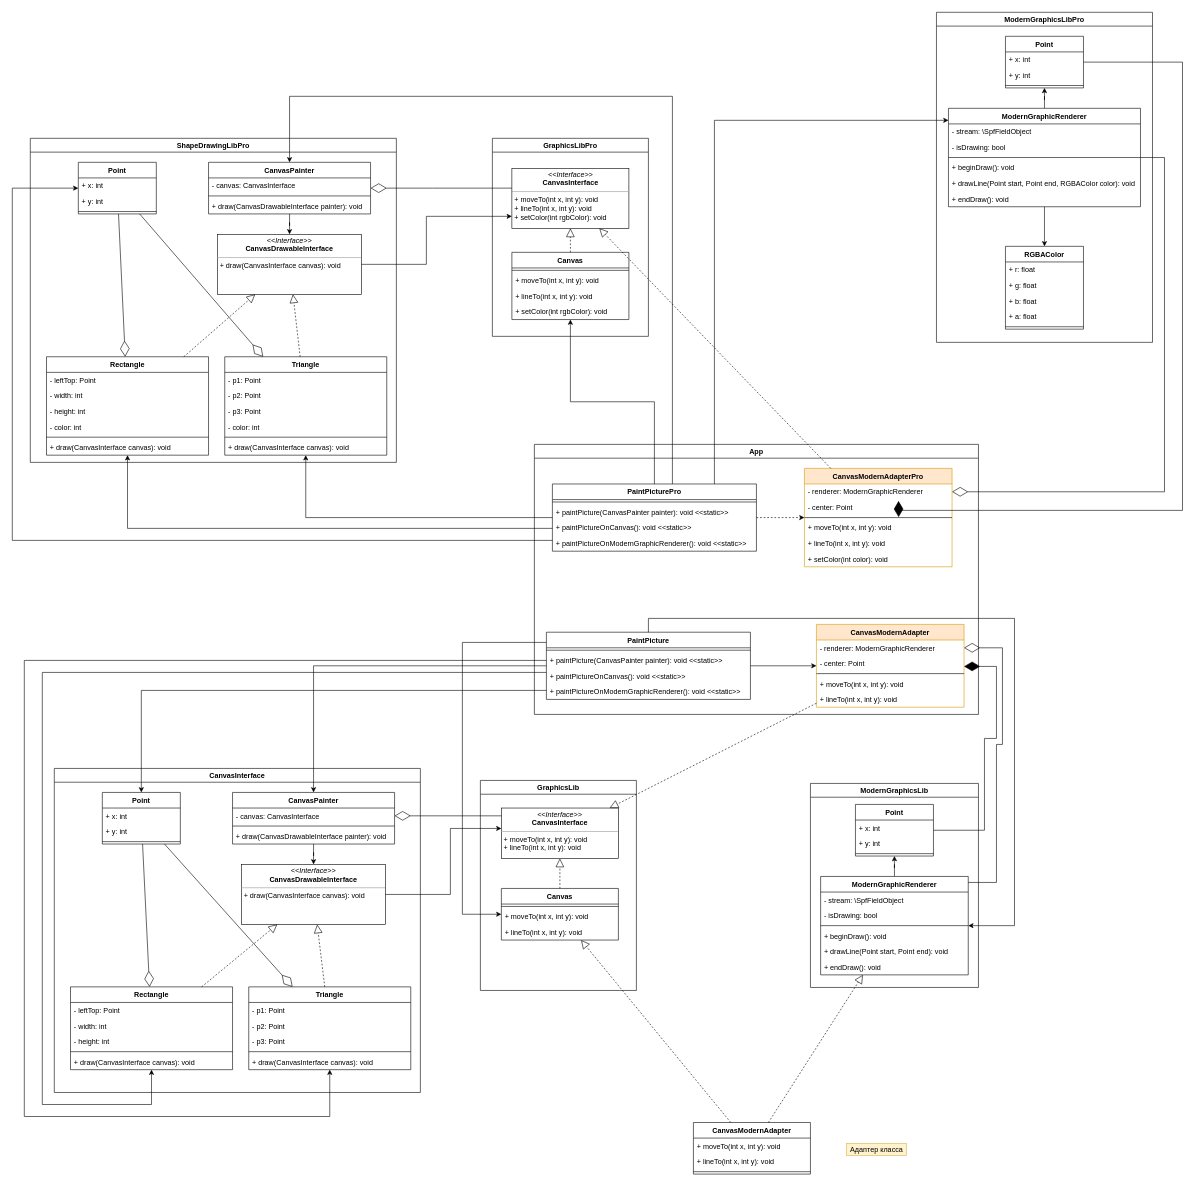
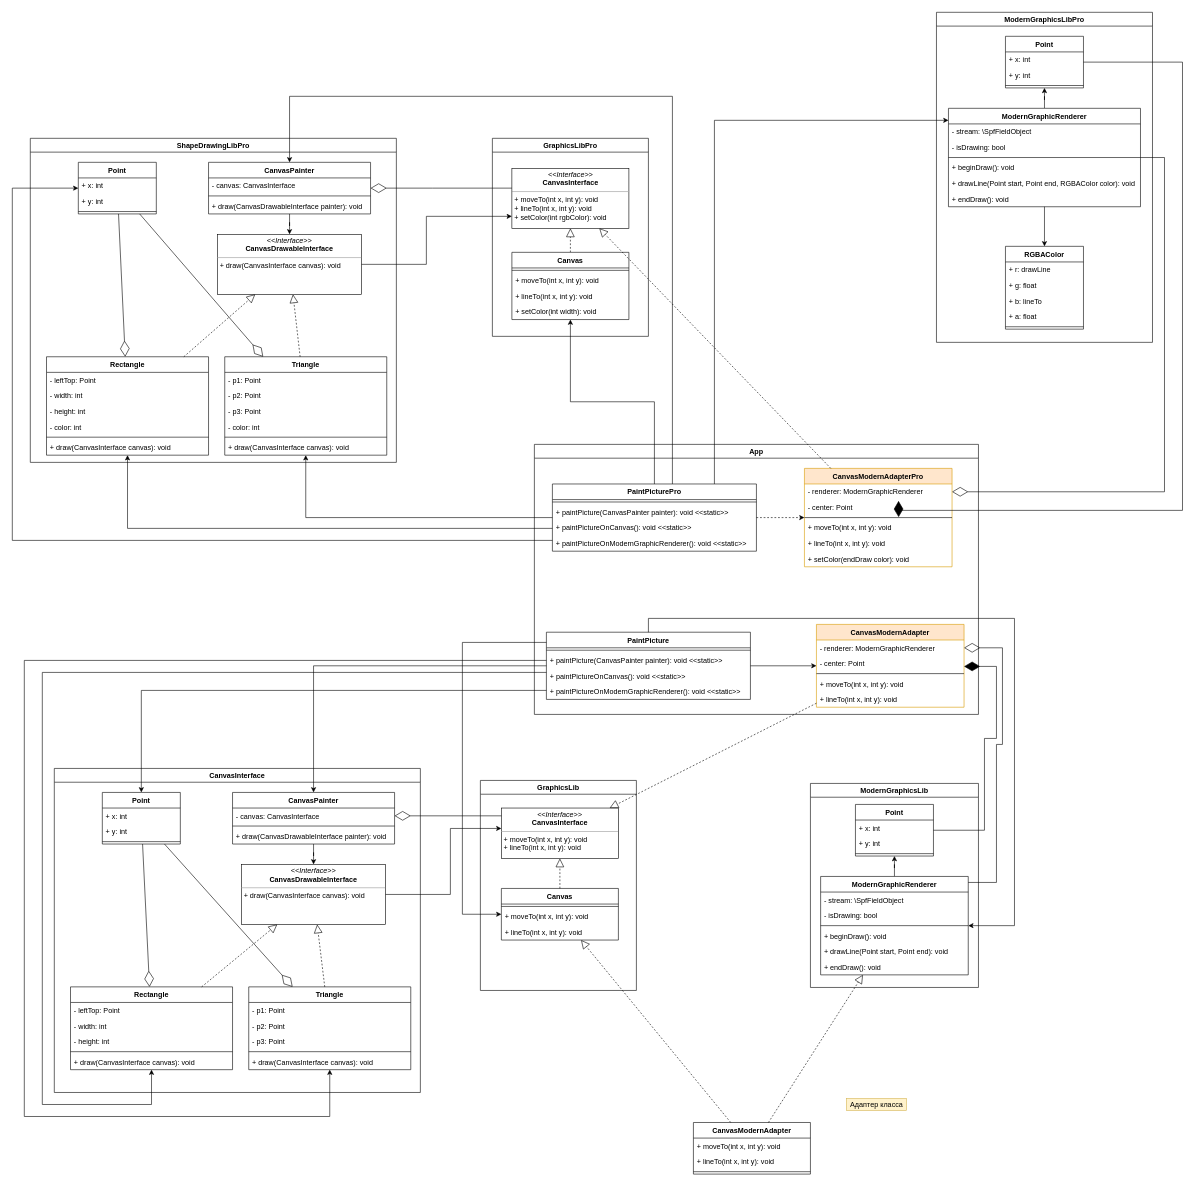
(1025, 270) -> (1031, 270)
(1025, 301) -> (1026, 301)
(568, 312) -> (562, 312)
(855, 559) -> (864, 559)
(876, 1149) -> (876, 1104)
